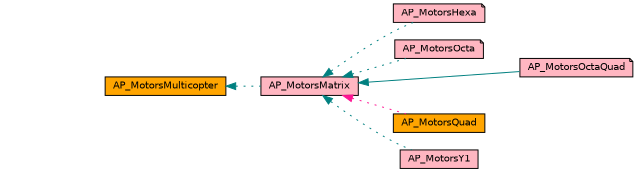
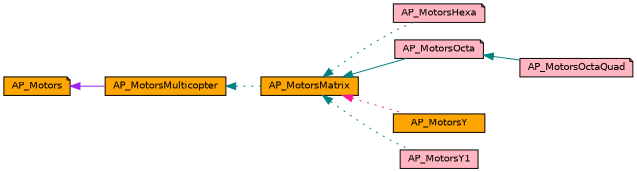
(379, 66) -> (379, 66)
(444, 77) -> (507, 58)
none -> (37, 86)
(310, 86) -> (310, 86)
(439, 123) -> (439, 123)
